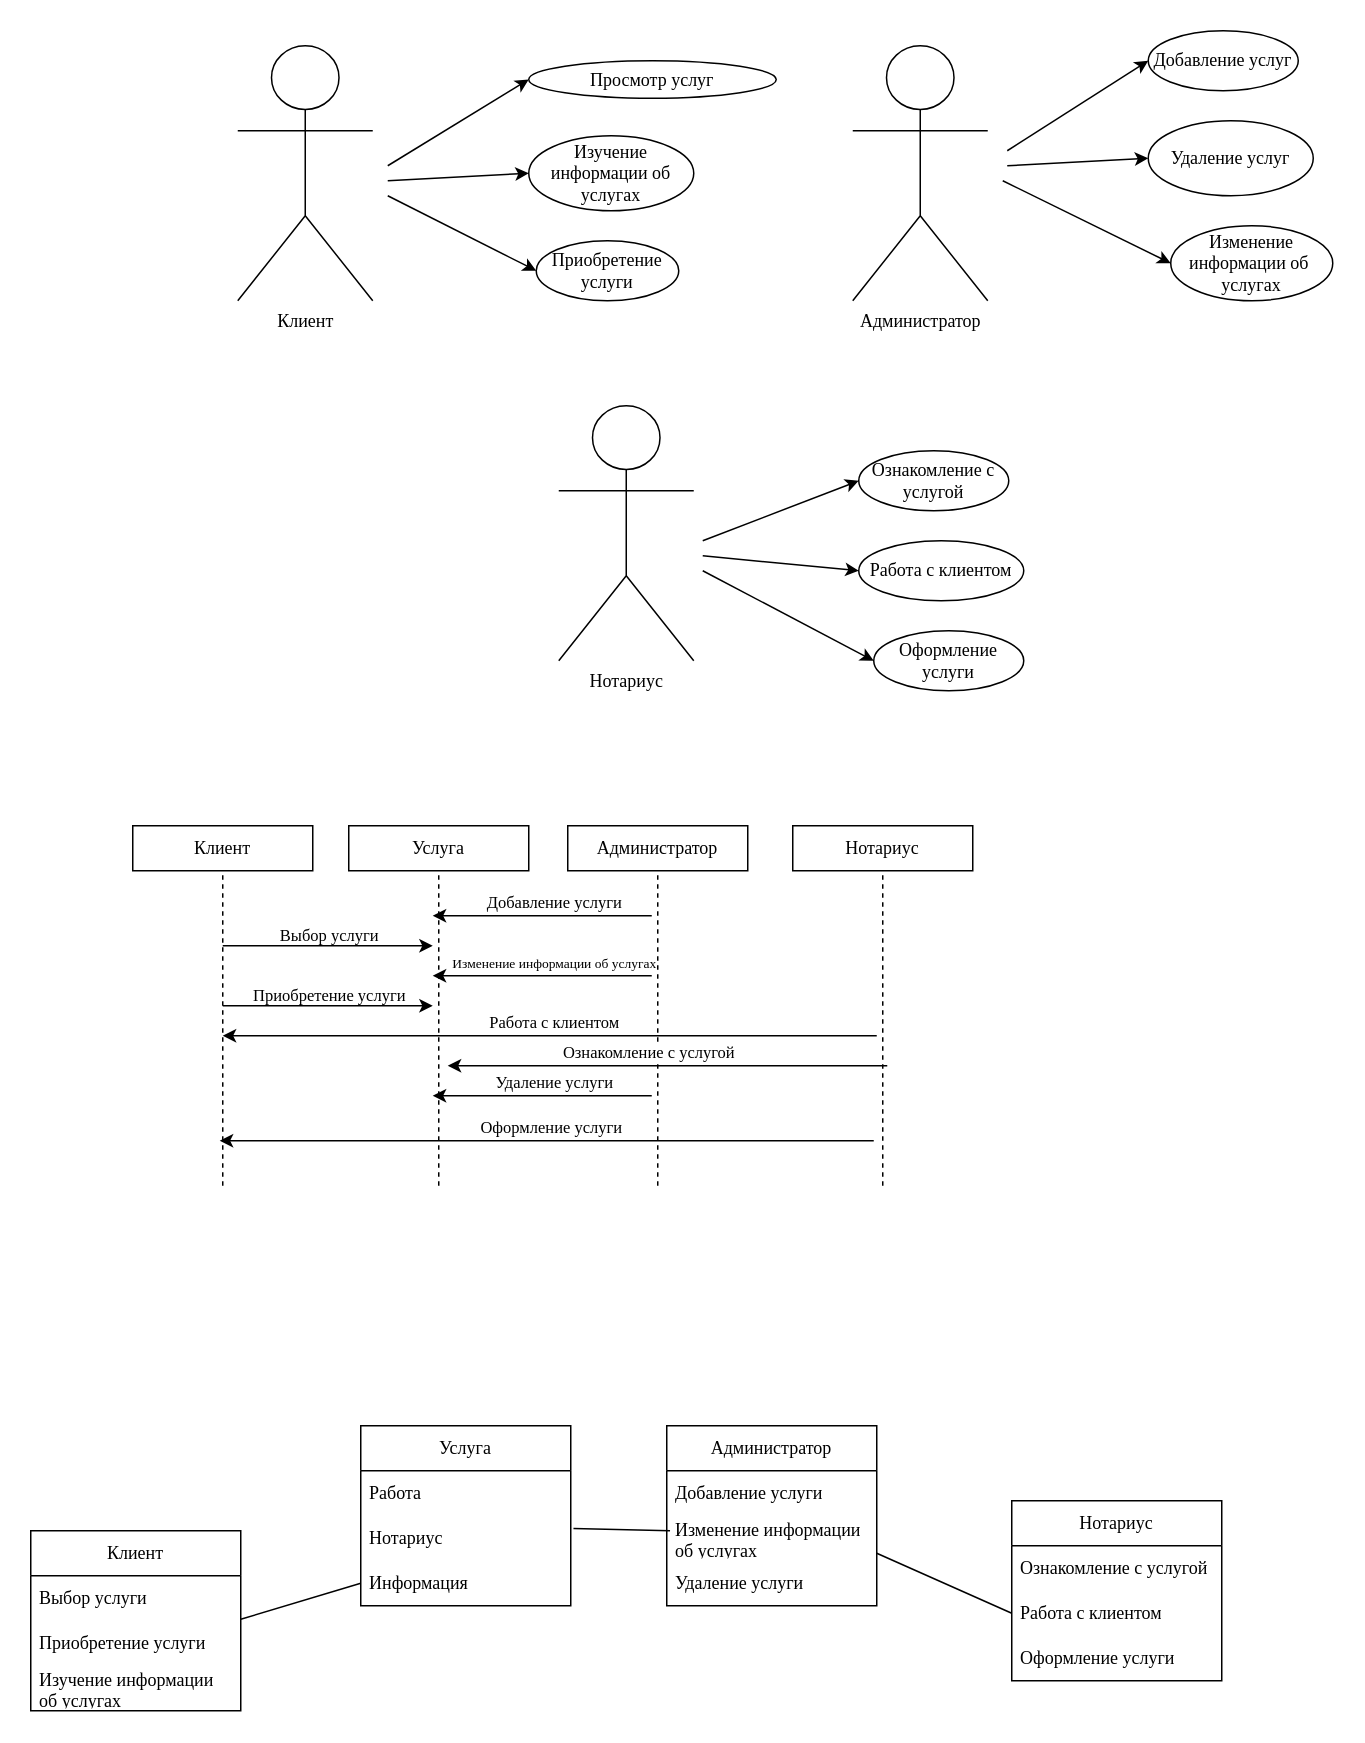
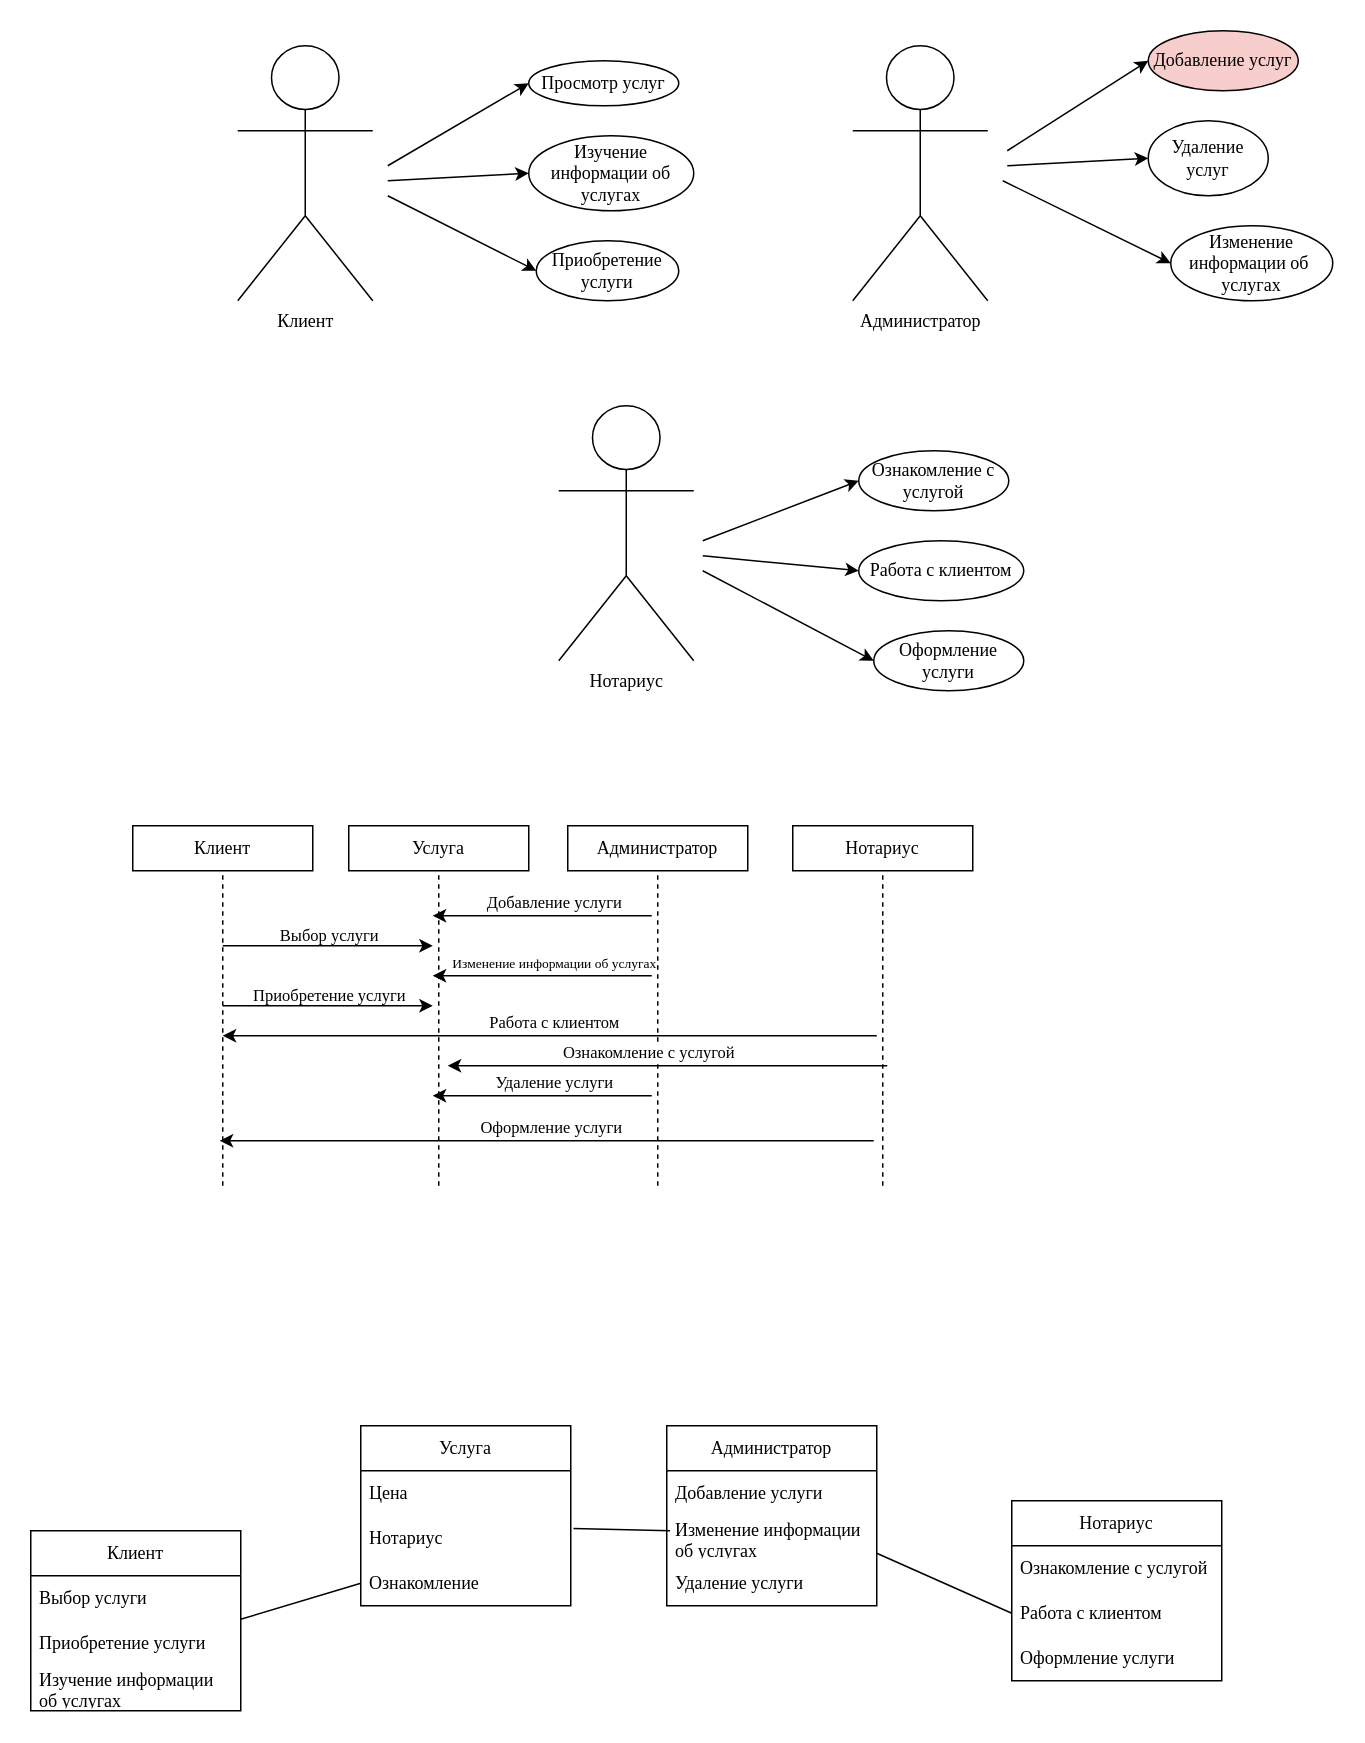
(1223, 61) -> (1223, 61)
(653, 80) -> (604, 83)
(1231, 158) -> (1208, 158)
(400, 1493) -> (390, 1493)
(420, 1583) -> (430, 1583)
